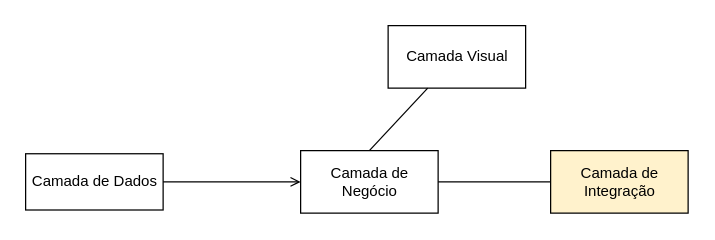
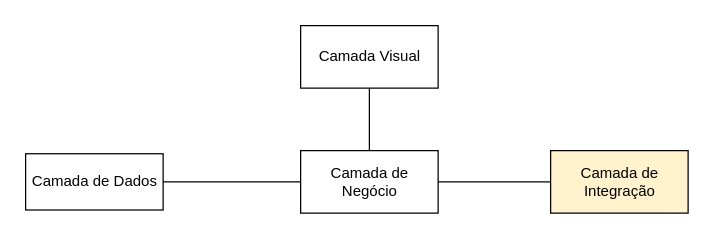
(457, 57) -> (369, 57)
(294, 182) -> (295, 182)
